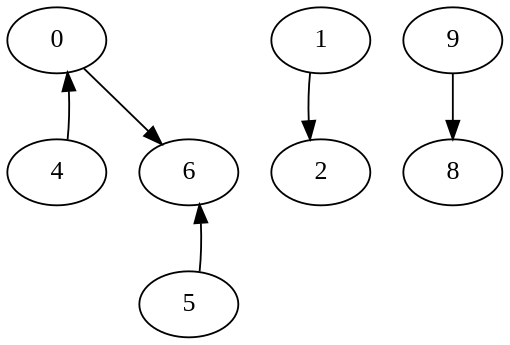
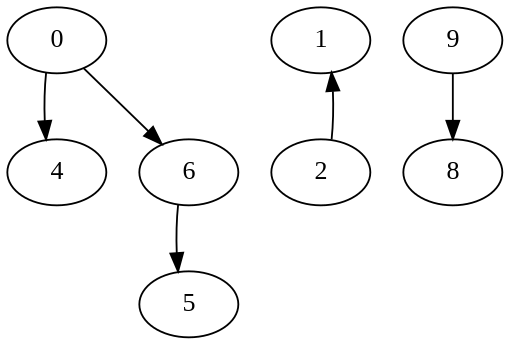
(309, 97) -> (333, 115)
(69, 115) -> (45, 97)
(201, 247) -> (177, 229)
